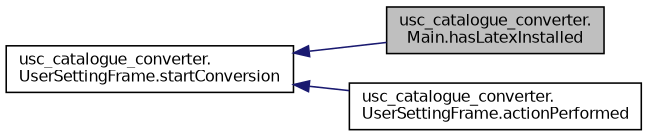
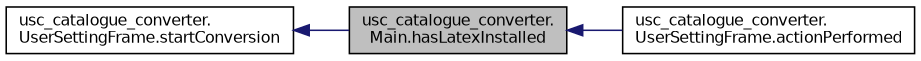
(329, 88) -> (603, 30)
